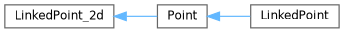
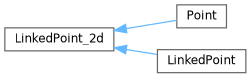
(235, 16) -> (142, 52)
